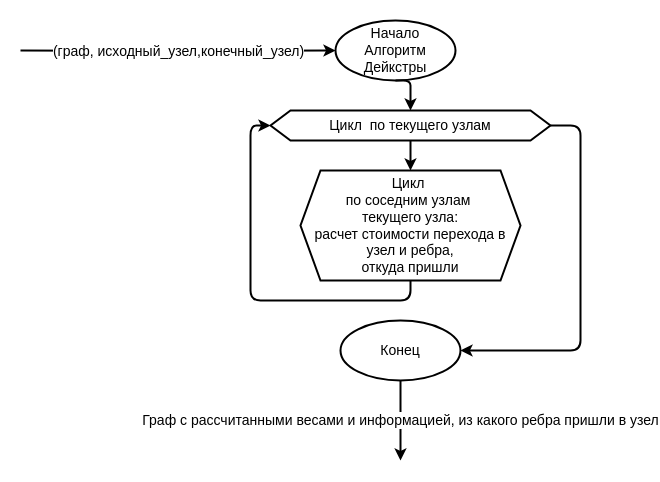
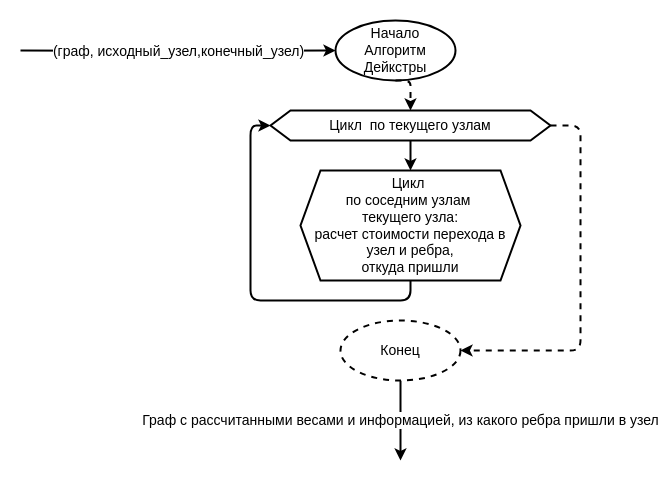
(411, 88) -> (411, 88)
(581, 281) -> (581, 281)
(401, 351) -> (401, 351)
